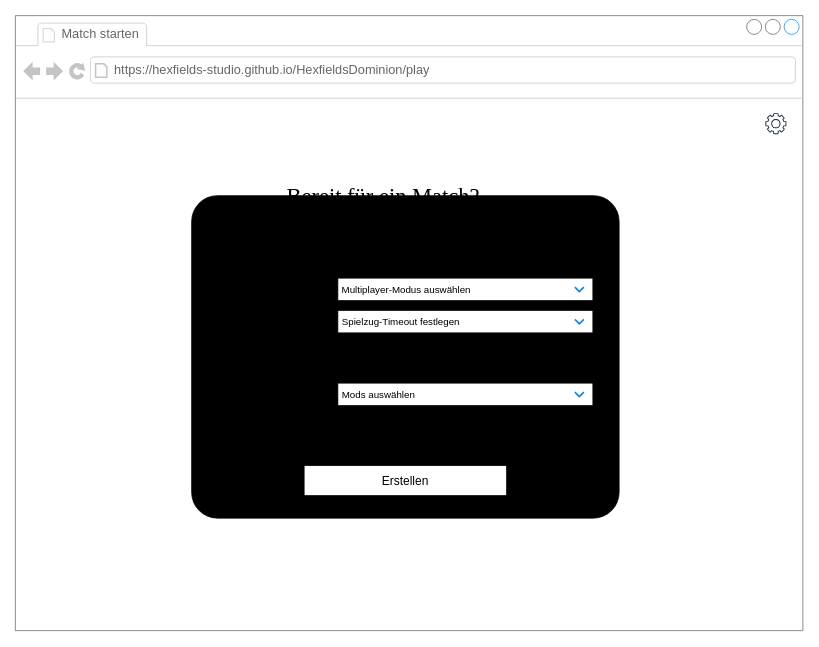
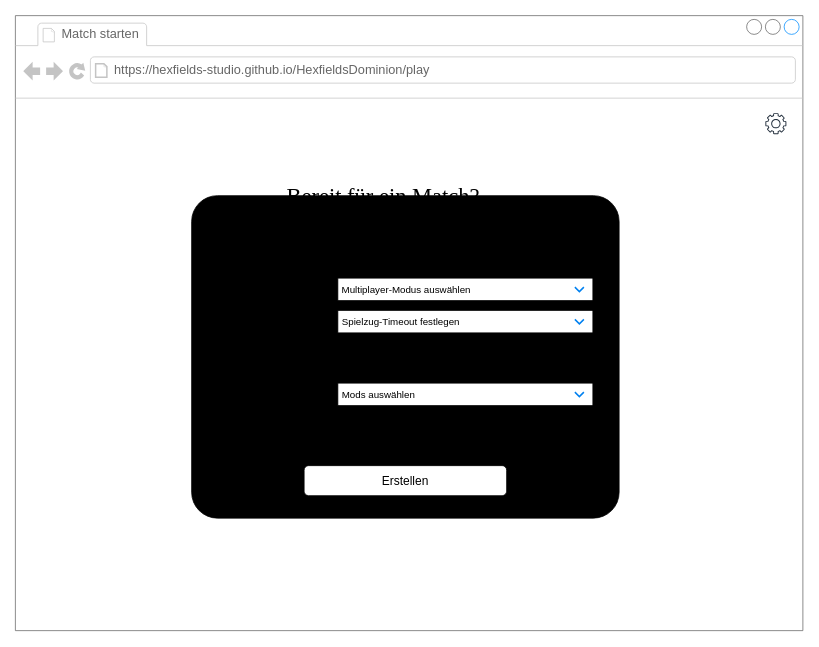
(405, 480) -> (405, 480)
